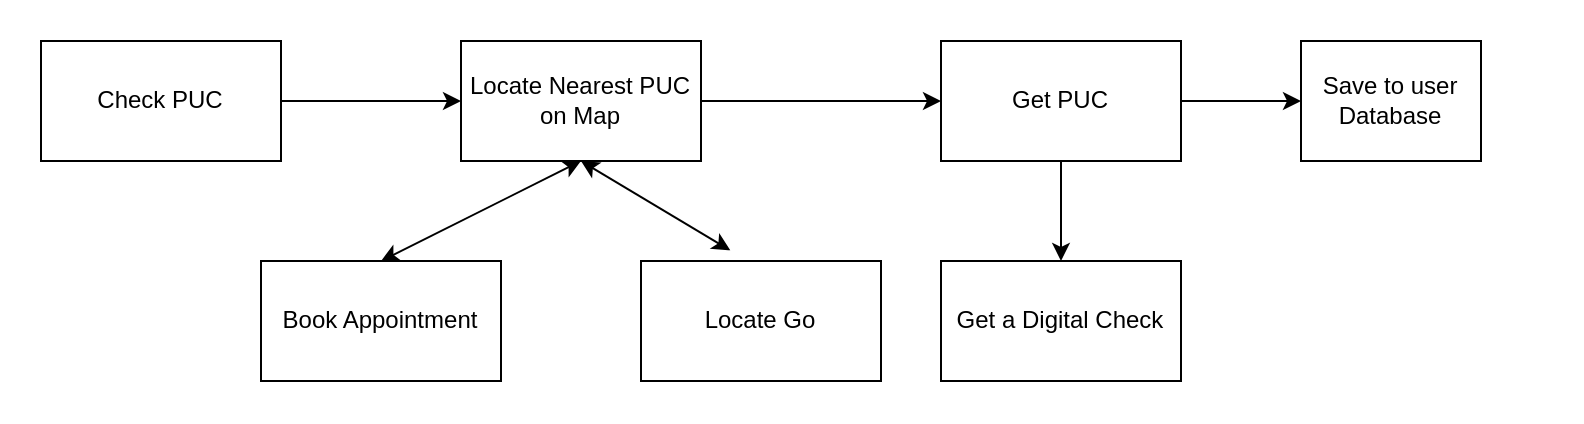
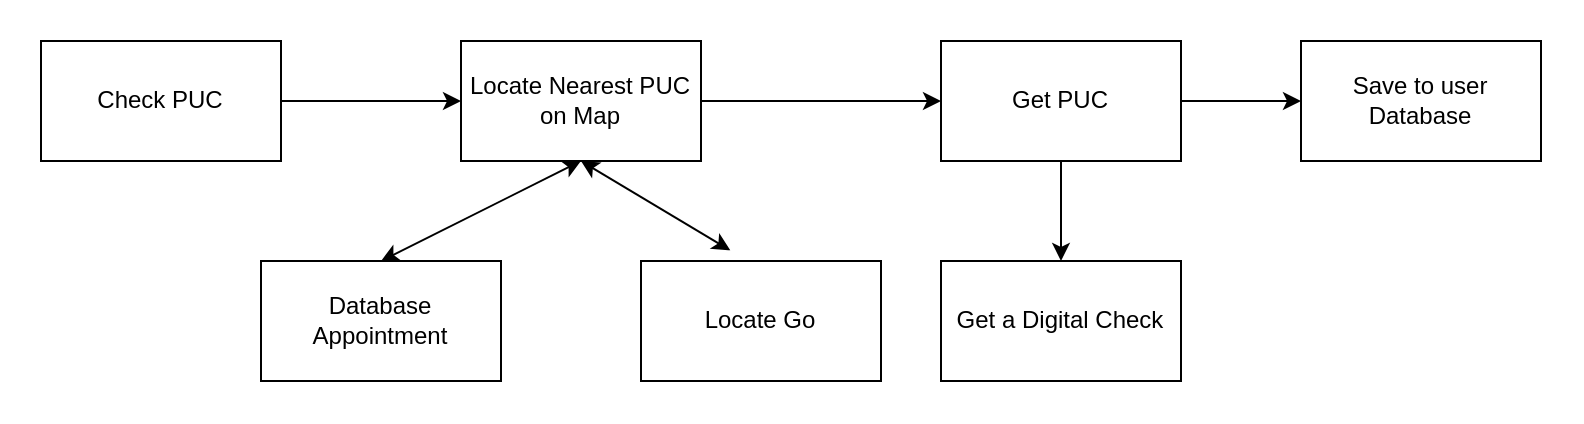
(1391, 101) -> (1421, 101)
(381, 321) -> (381, 321)
